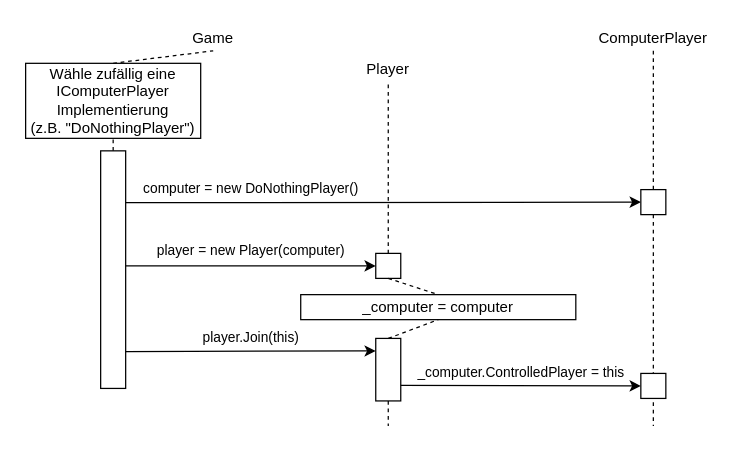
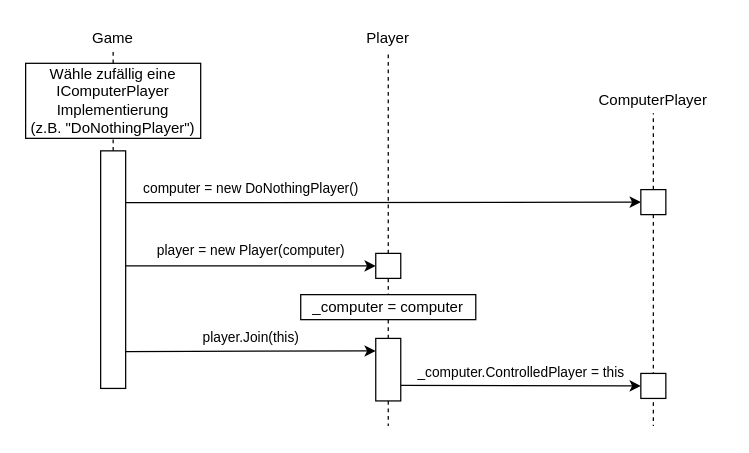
(213, 38) -> (113, 38)
(653, 38) -> (653, 101)
(388, 69) -> (388, 38)
(438, 307) -> (388, 307)
